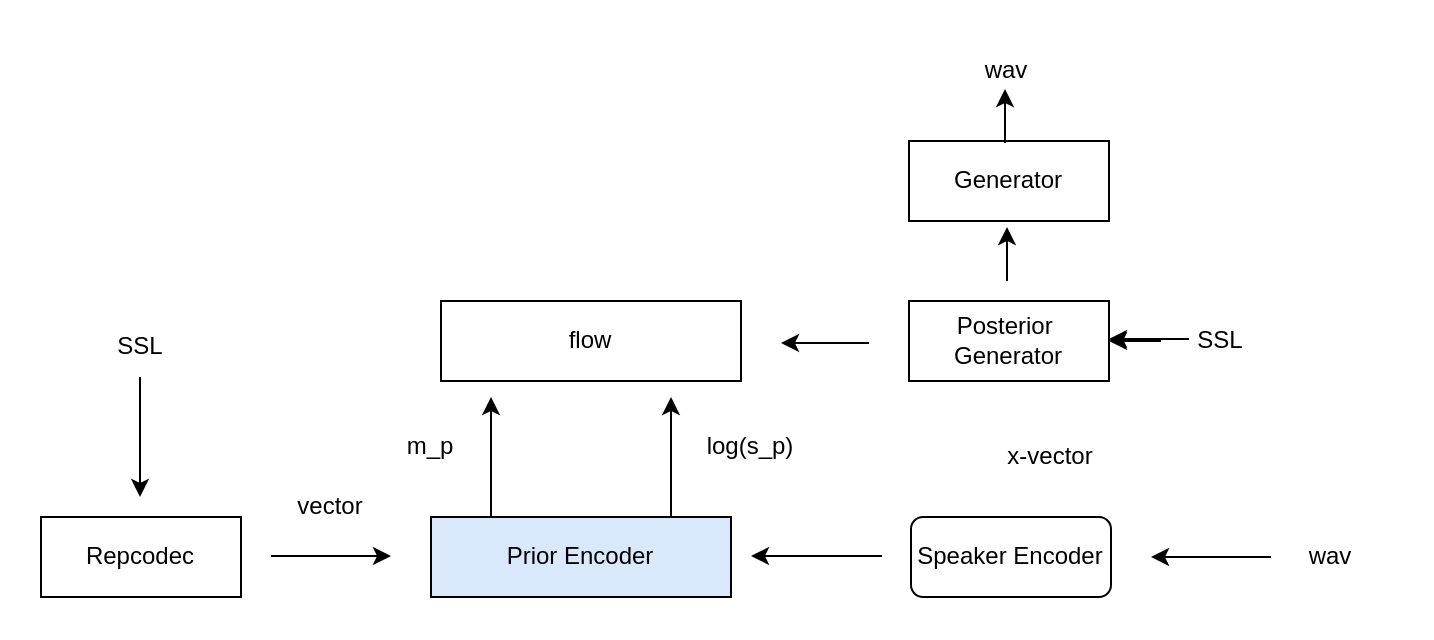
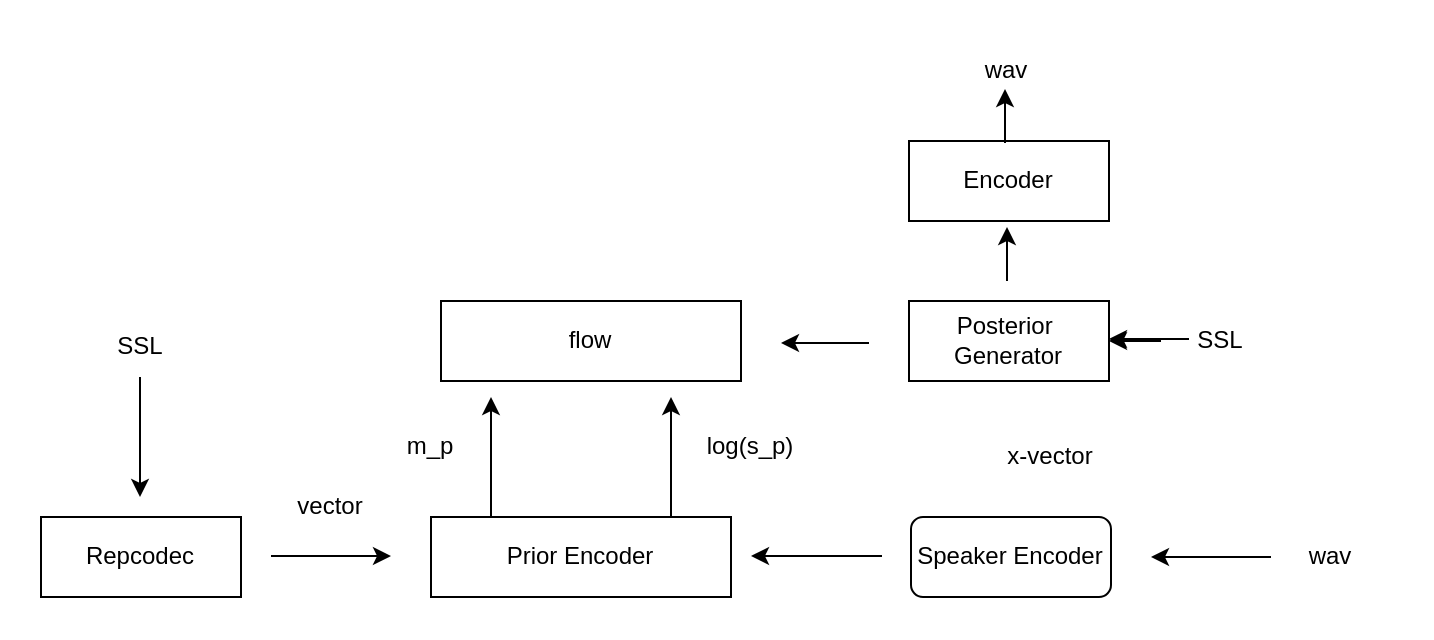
(1009, 181) -> (1009, 181)
(581, 557) -> (581, 557)
